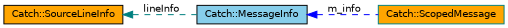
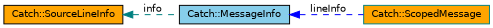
(160, 9) -> (151, 9)
(343, 9) -> (327, 9)
